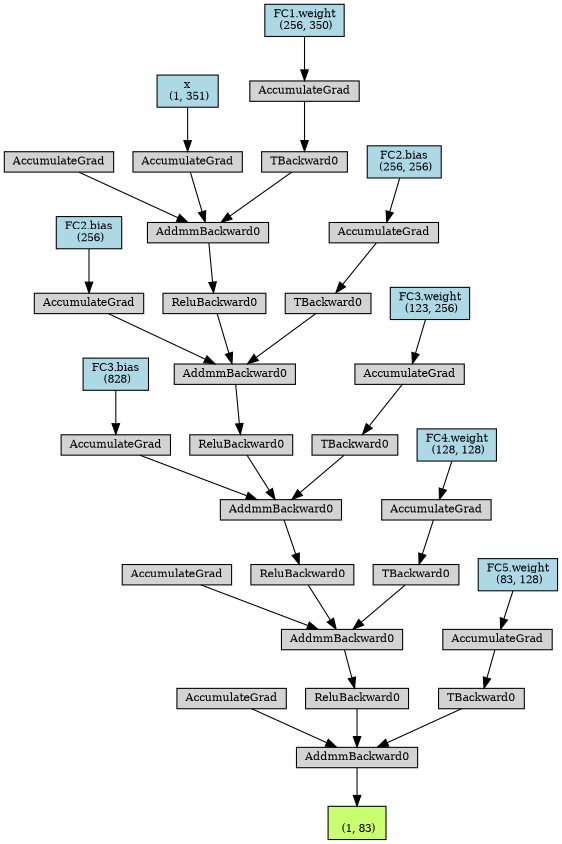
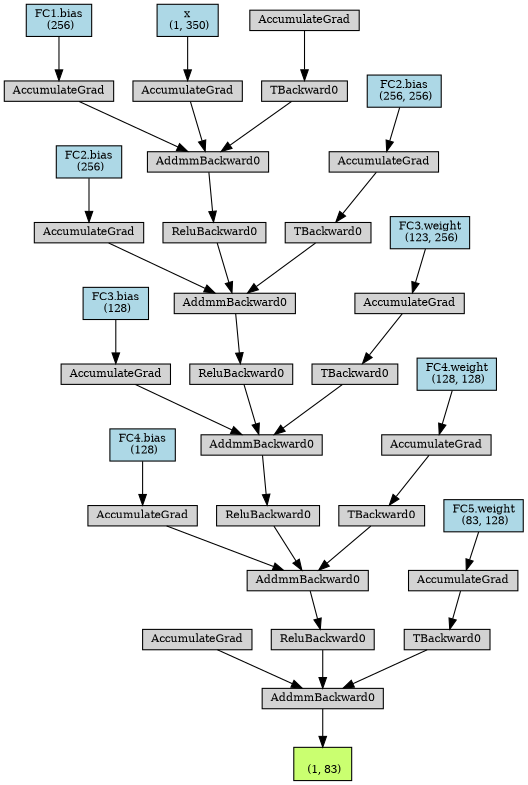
none -> (59, 20)
(305, 20) -> none
(188, 91) -> (188, 20)
(116, 374) -> (116, 303)
none -> (143, 445)
